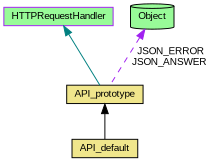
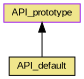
(58, 16) -> none
(152, 16) -> none
(105, 94) -> (42, 13)
